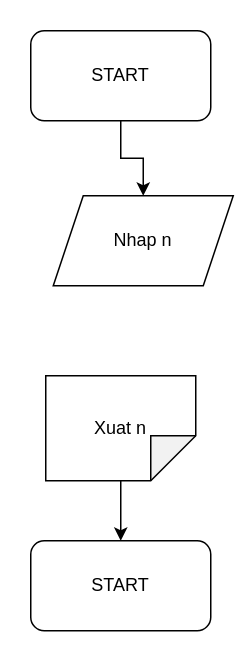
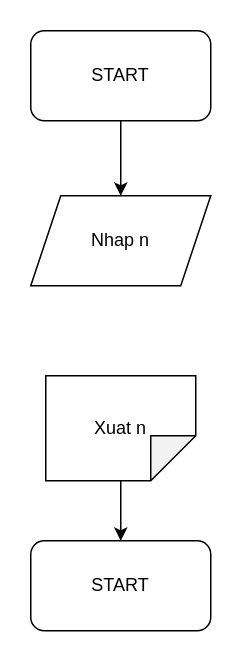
(143, 241) -> (121, 241)
